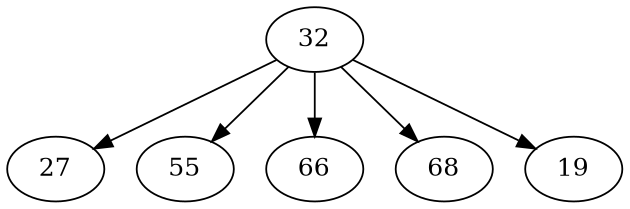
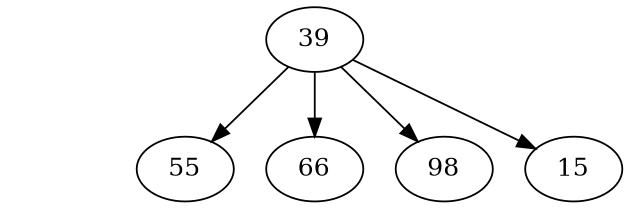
(315, 40) -> (315, 40)
(56, 169) -> none
(444, 169) -> (444, 169)
(574, 169) -> (574, 169)
